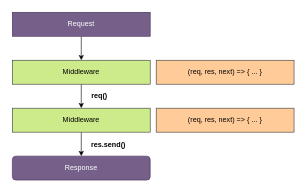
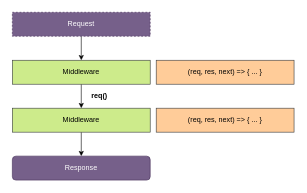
(81, 24) -> (81, 24)
(108, 145) -> none
